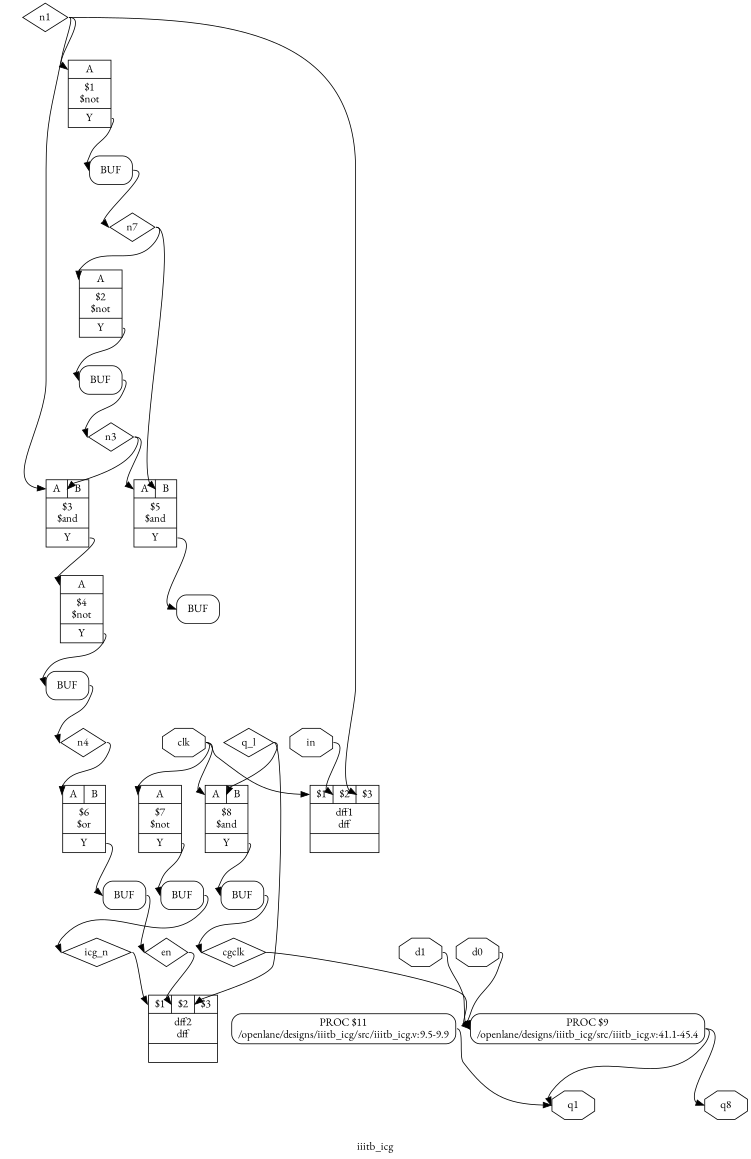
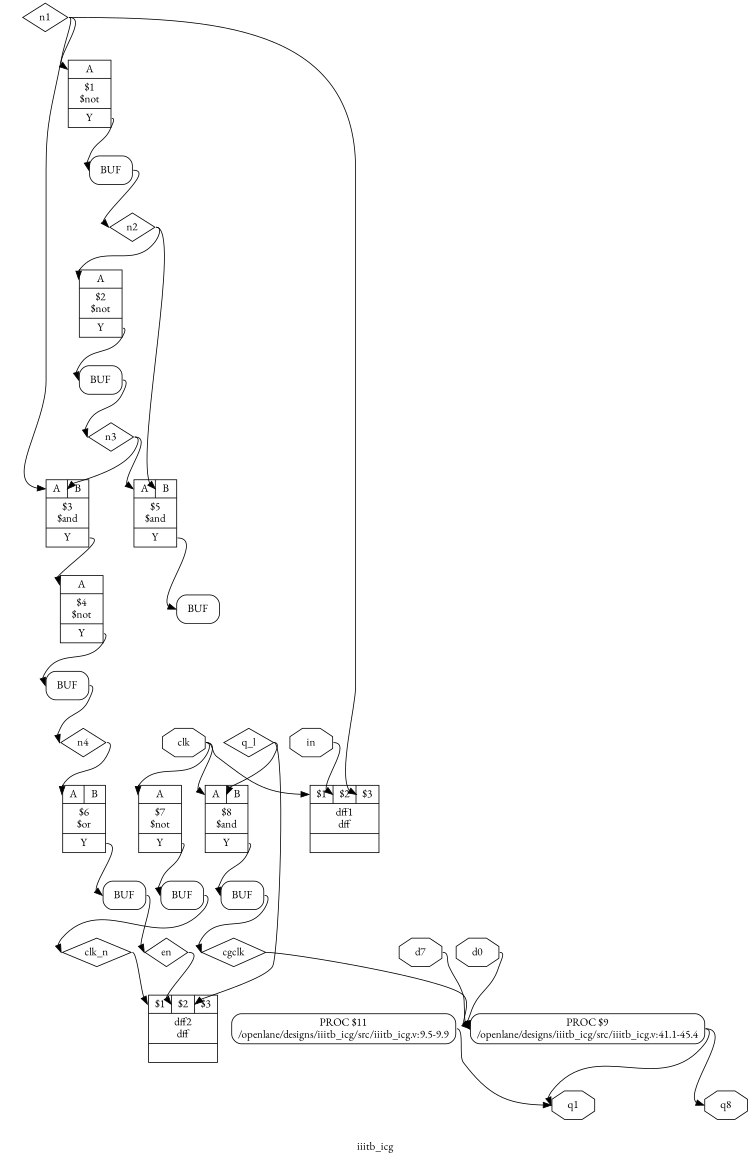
(132, 227) -> (132, 227)
(97, 952) -> (97, 952)
(421, 952) -> (421, 952)
